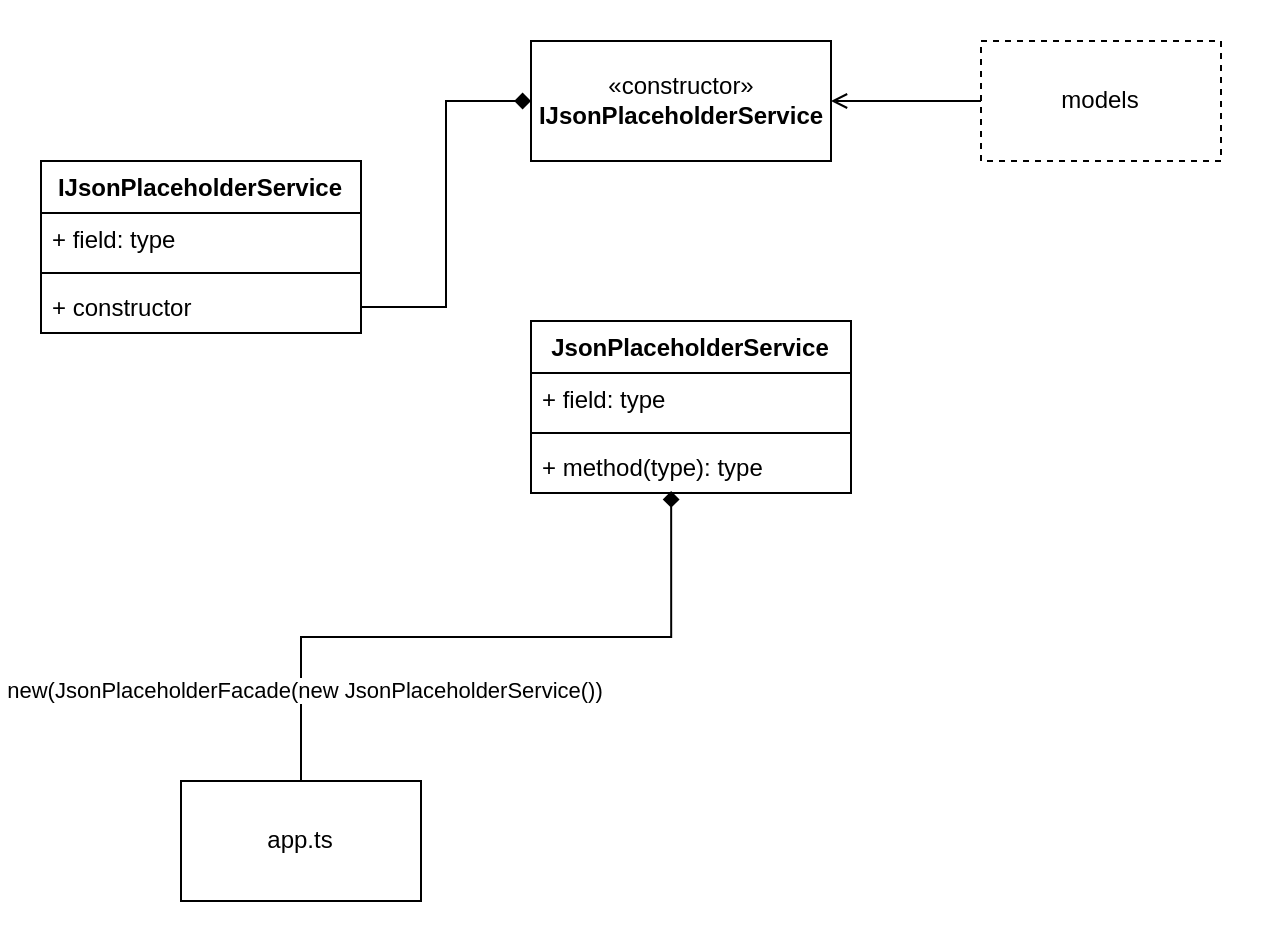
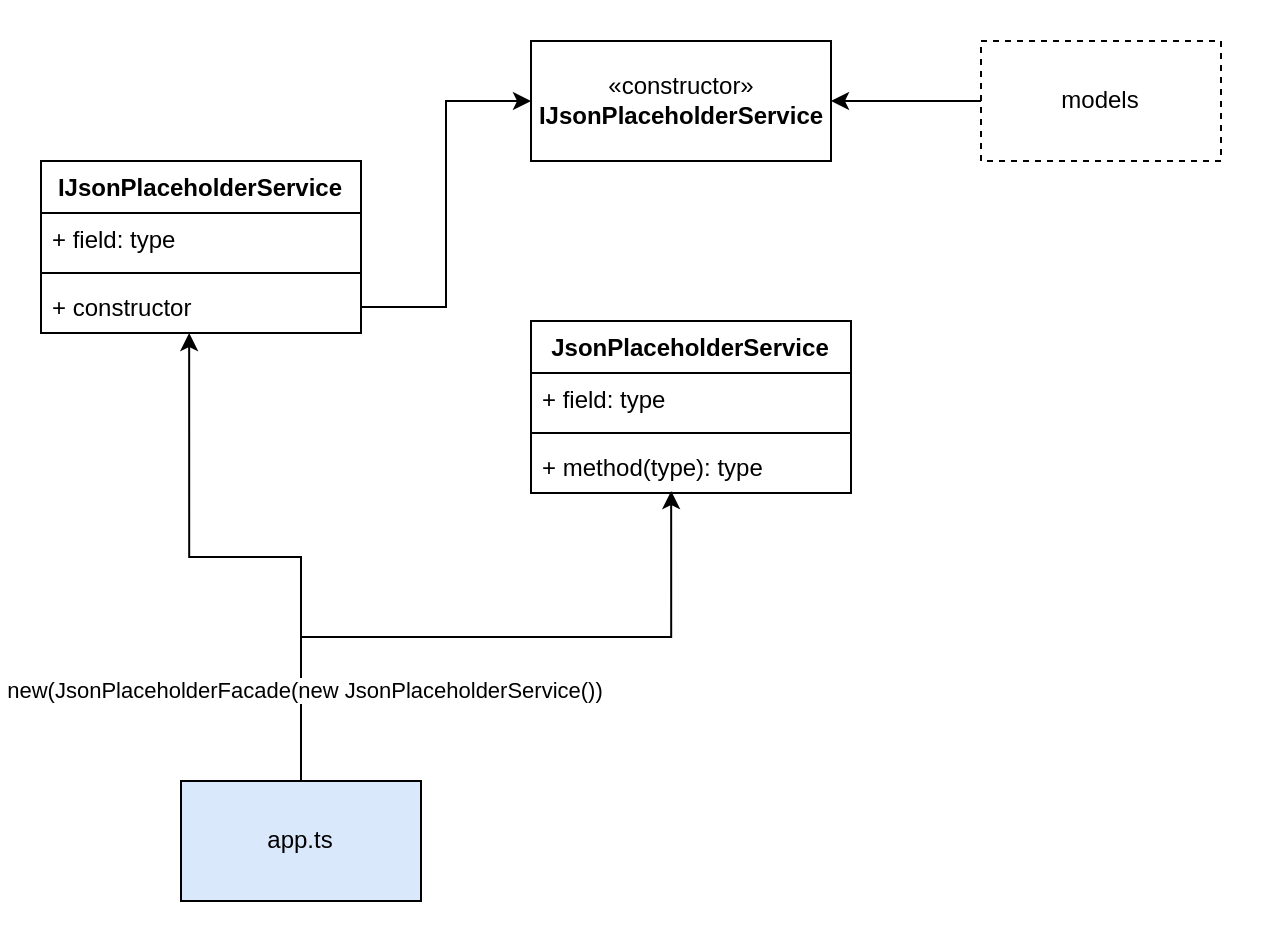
(514, 101) -> (515, 101)
(843, 101) -> (846, 101)
(671, 507) -> (671, 506)
none -> (189, 546)
(301, 841) -> (301, 841)
